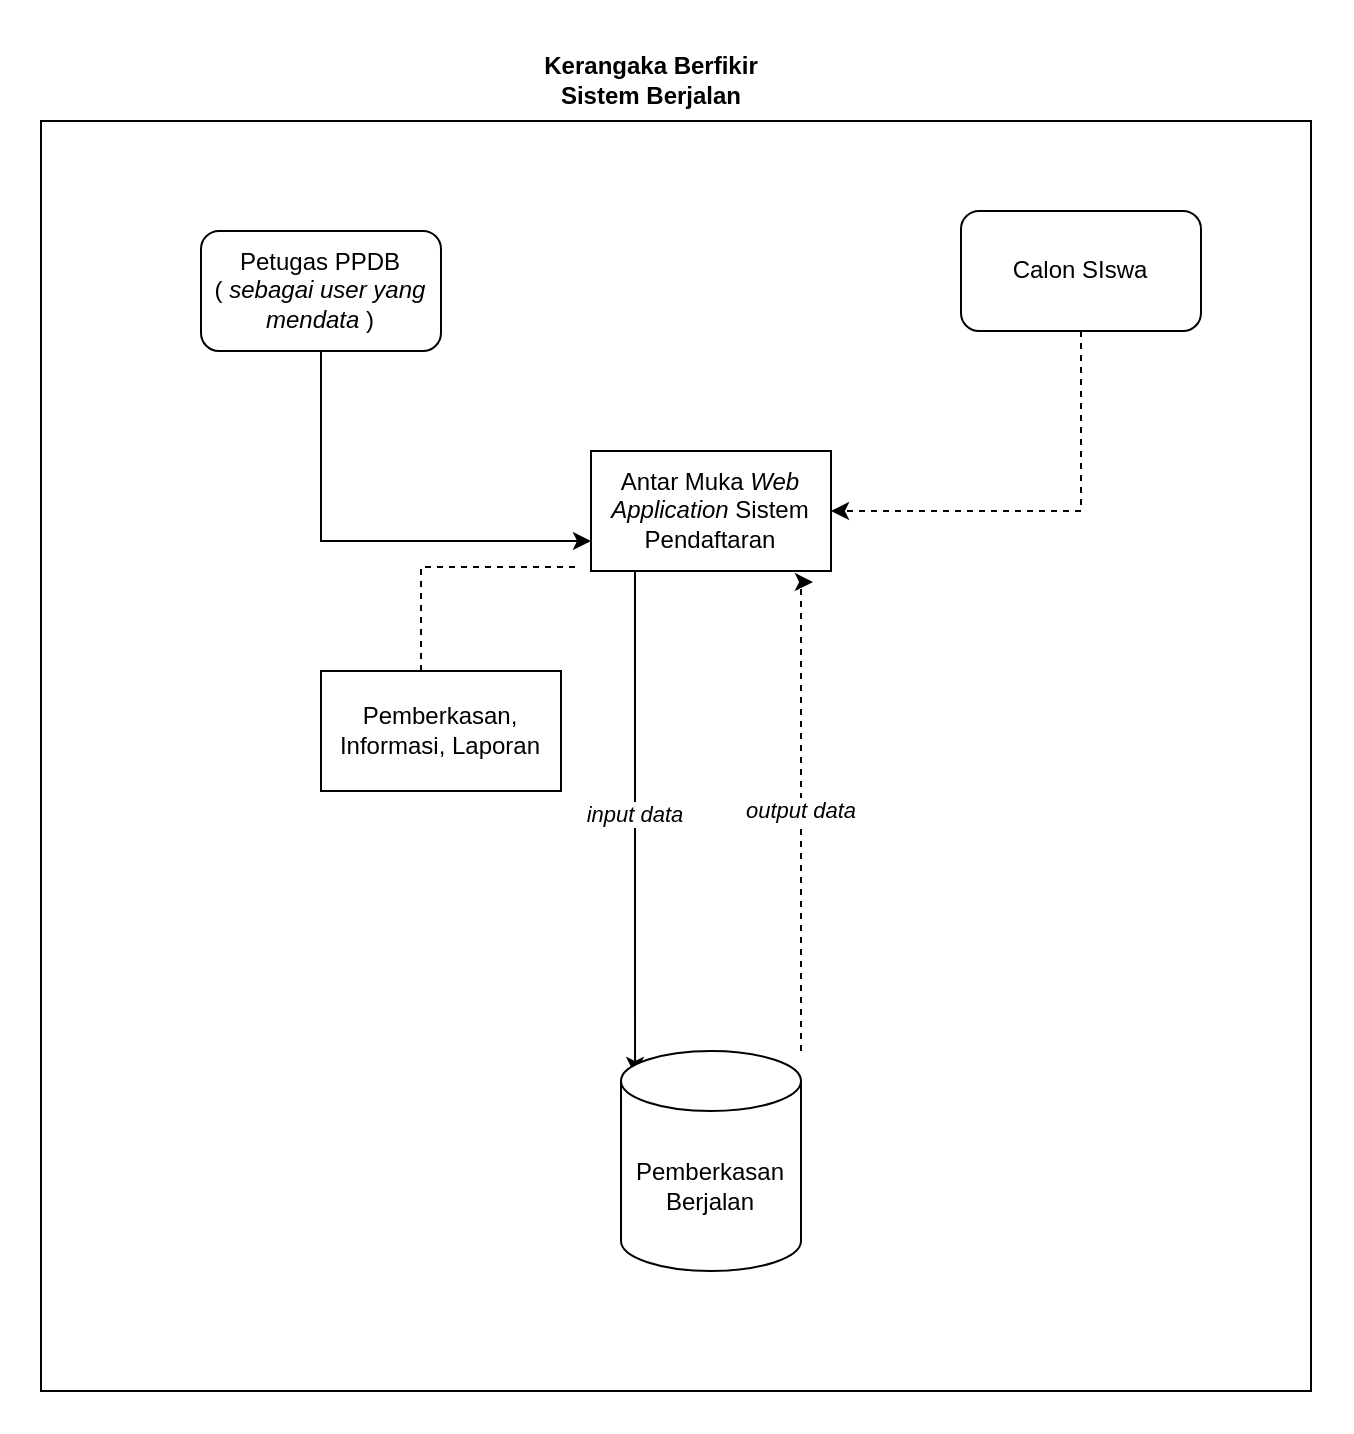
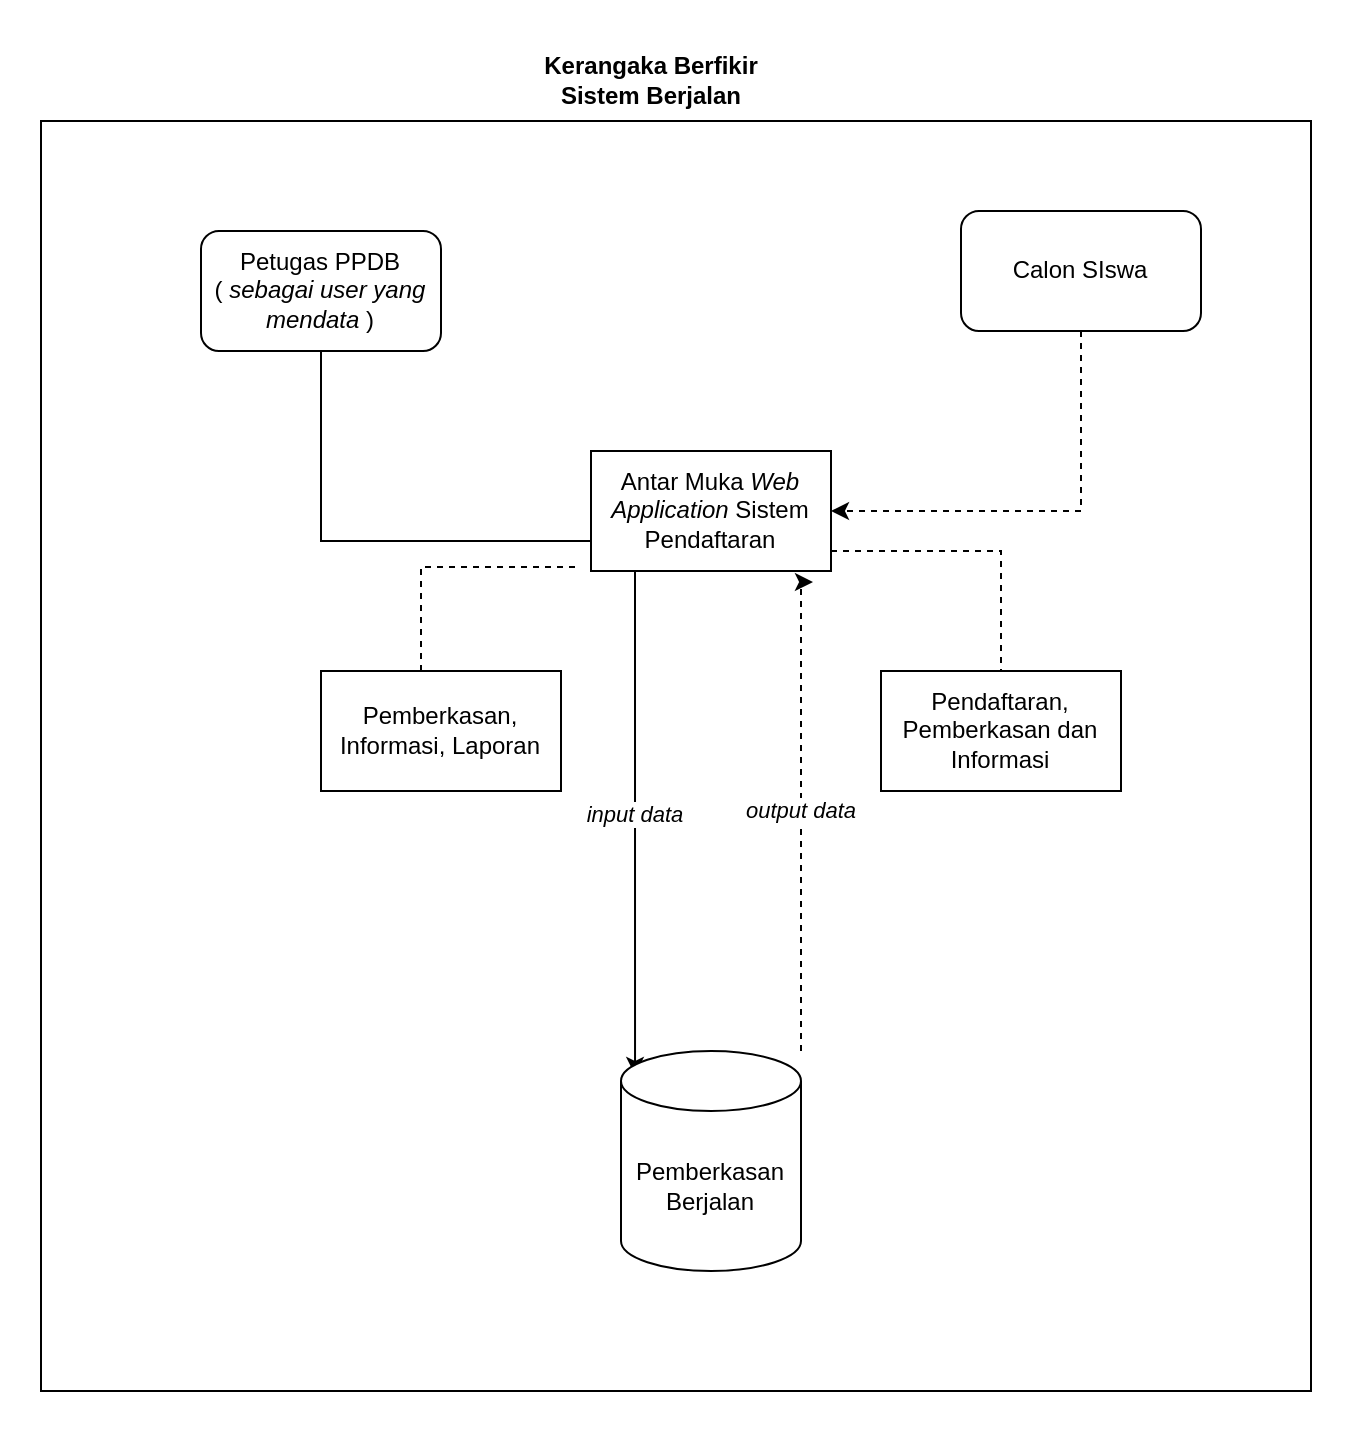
(576, 541) -> (581, 541)
none -> (976, 551)
none -> (1001, 731)
